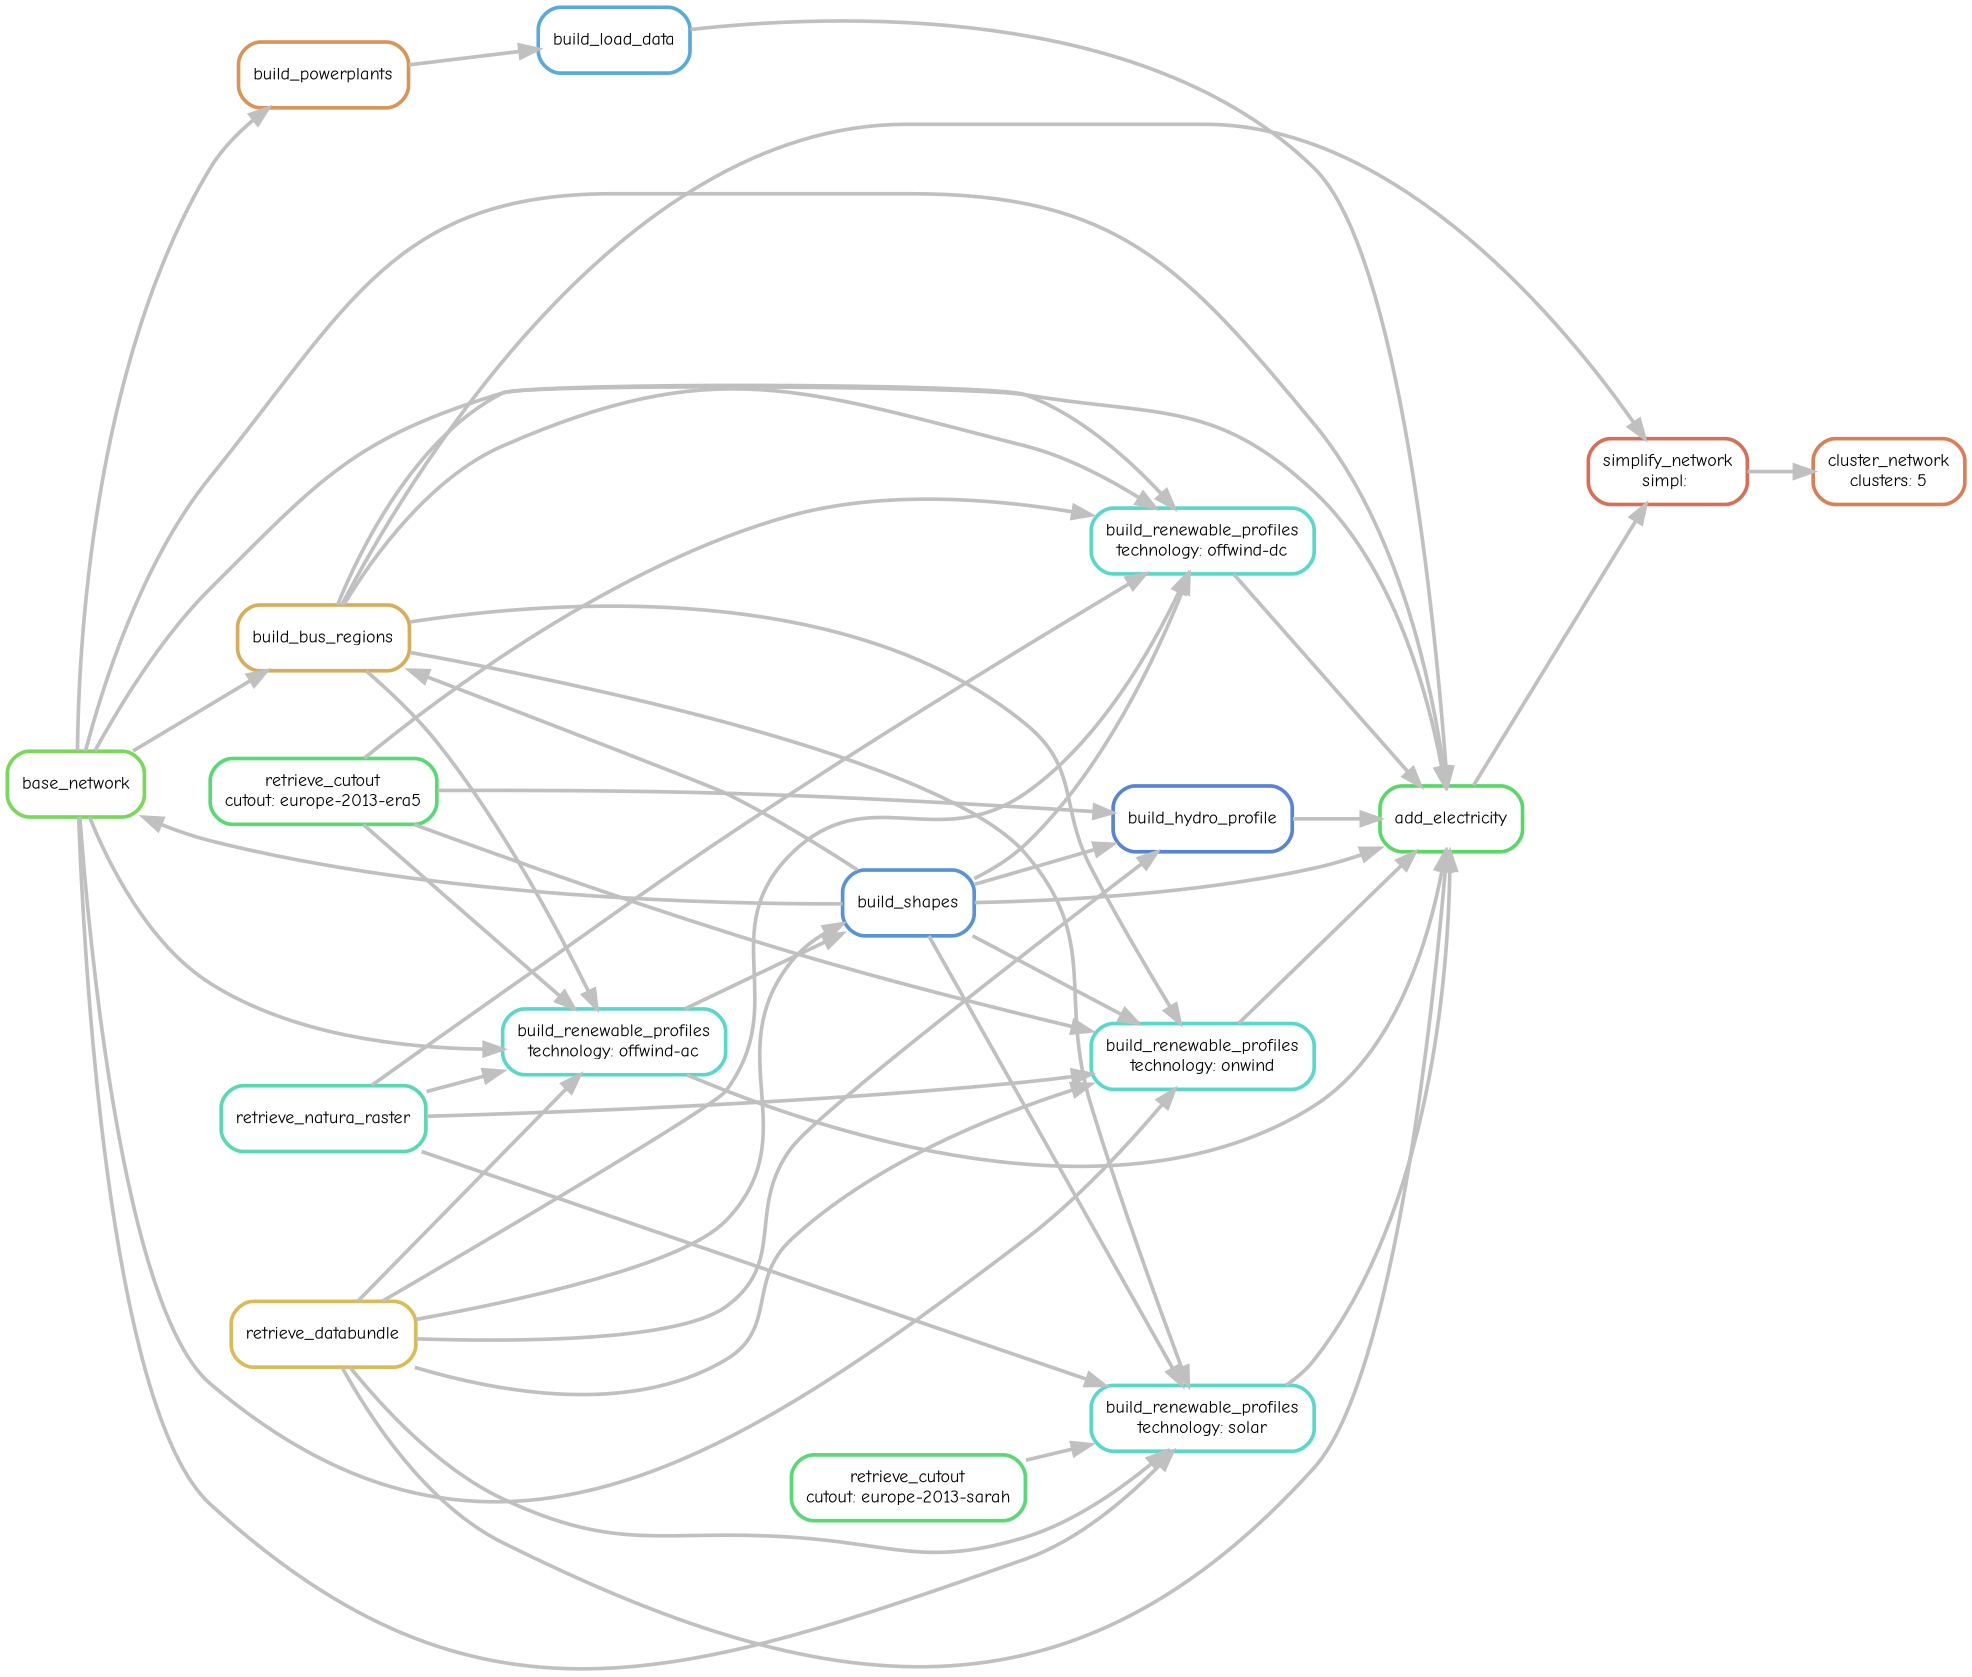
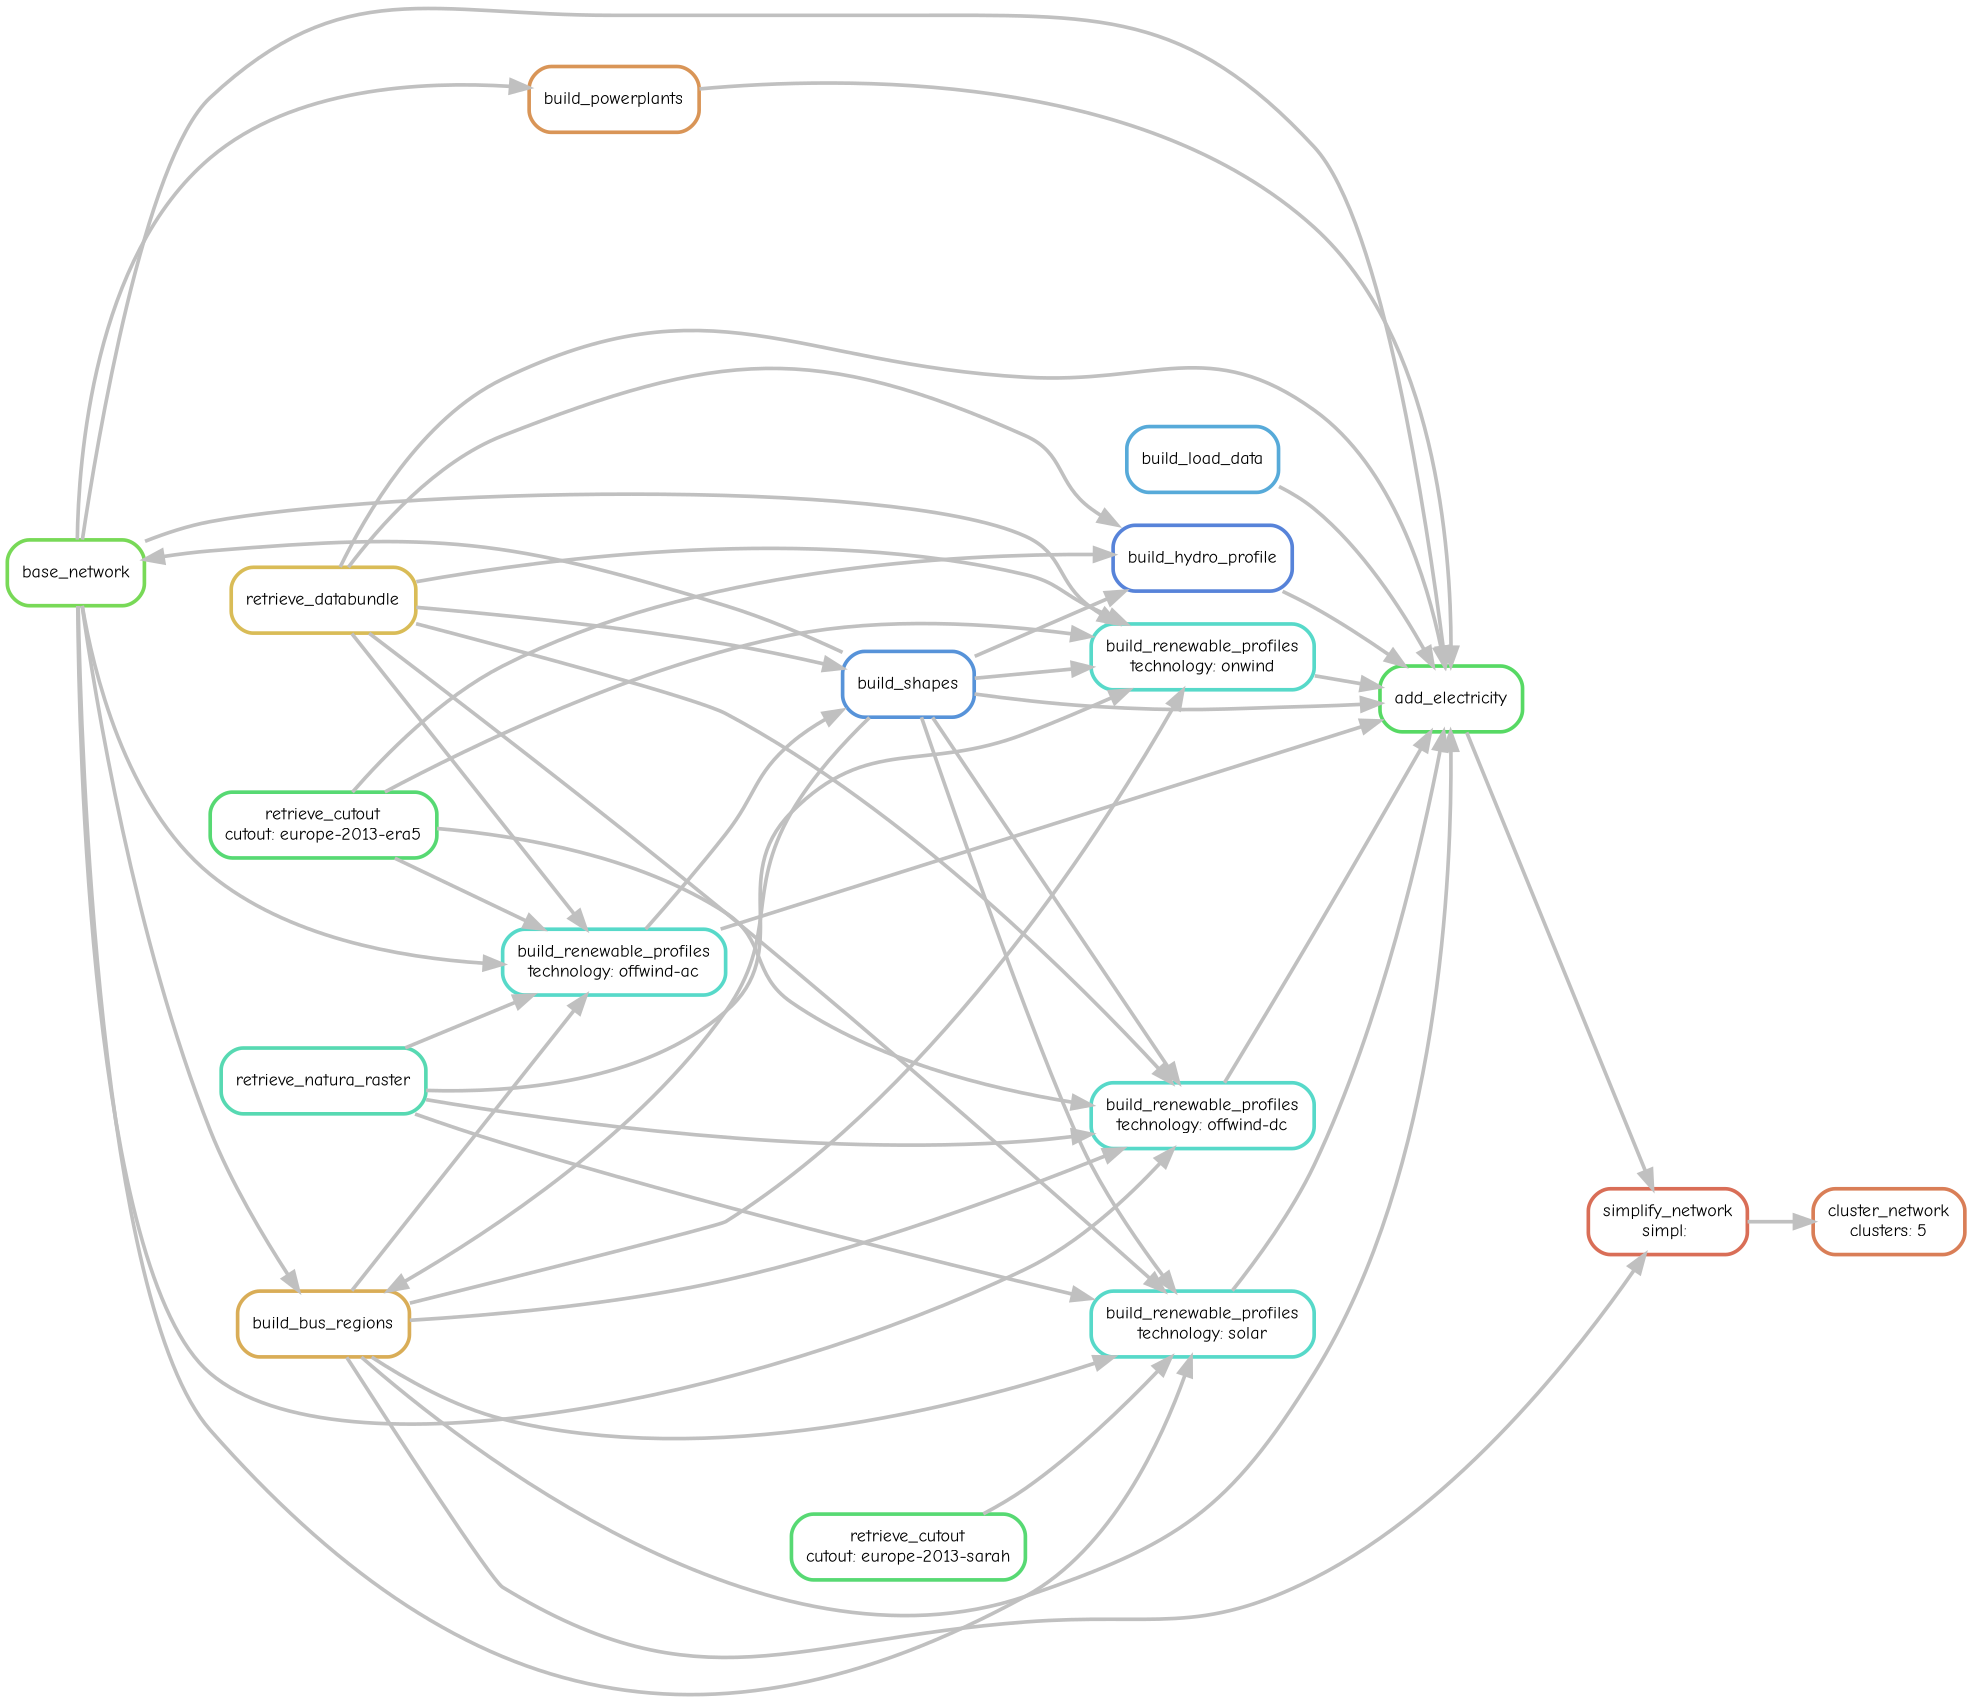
(464, 58) -> (1235, 172)
